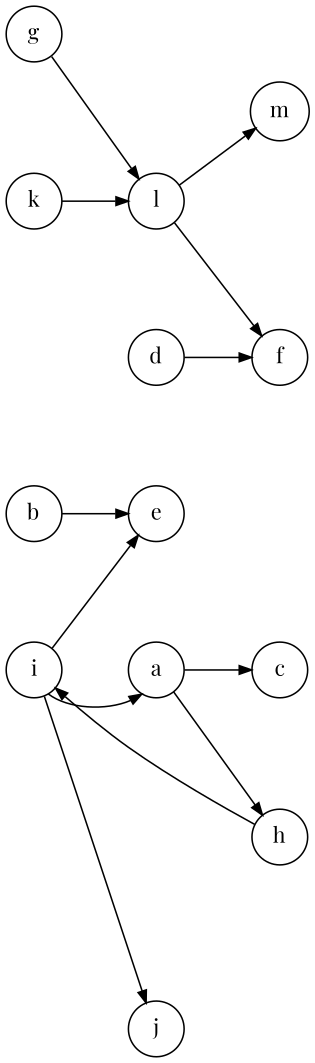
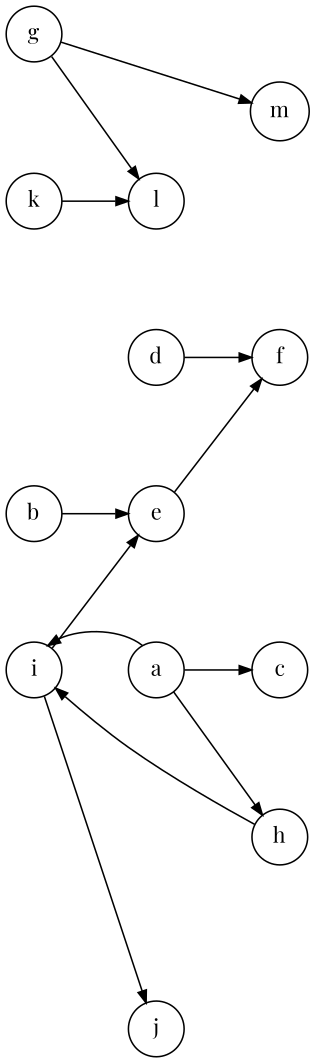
(212, 161) -> (150, 71)
(214, 274) -> (214, 441)
(93, 707) -> (102, 632)
